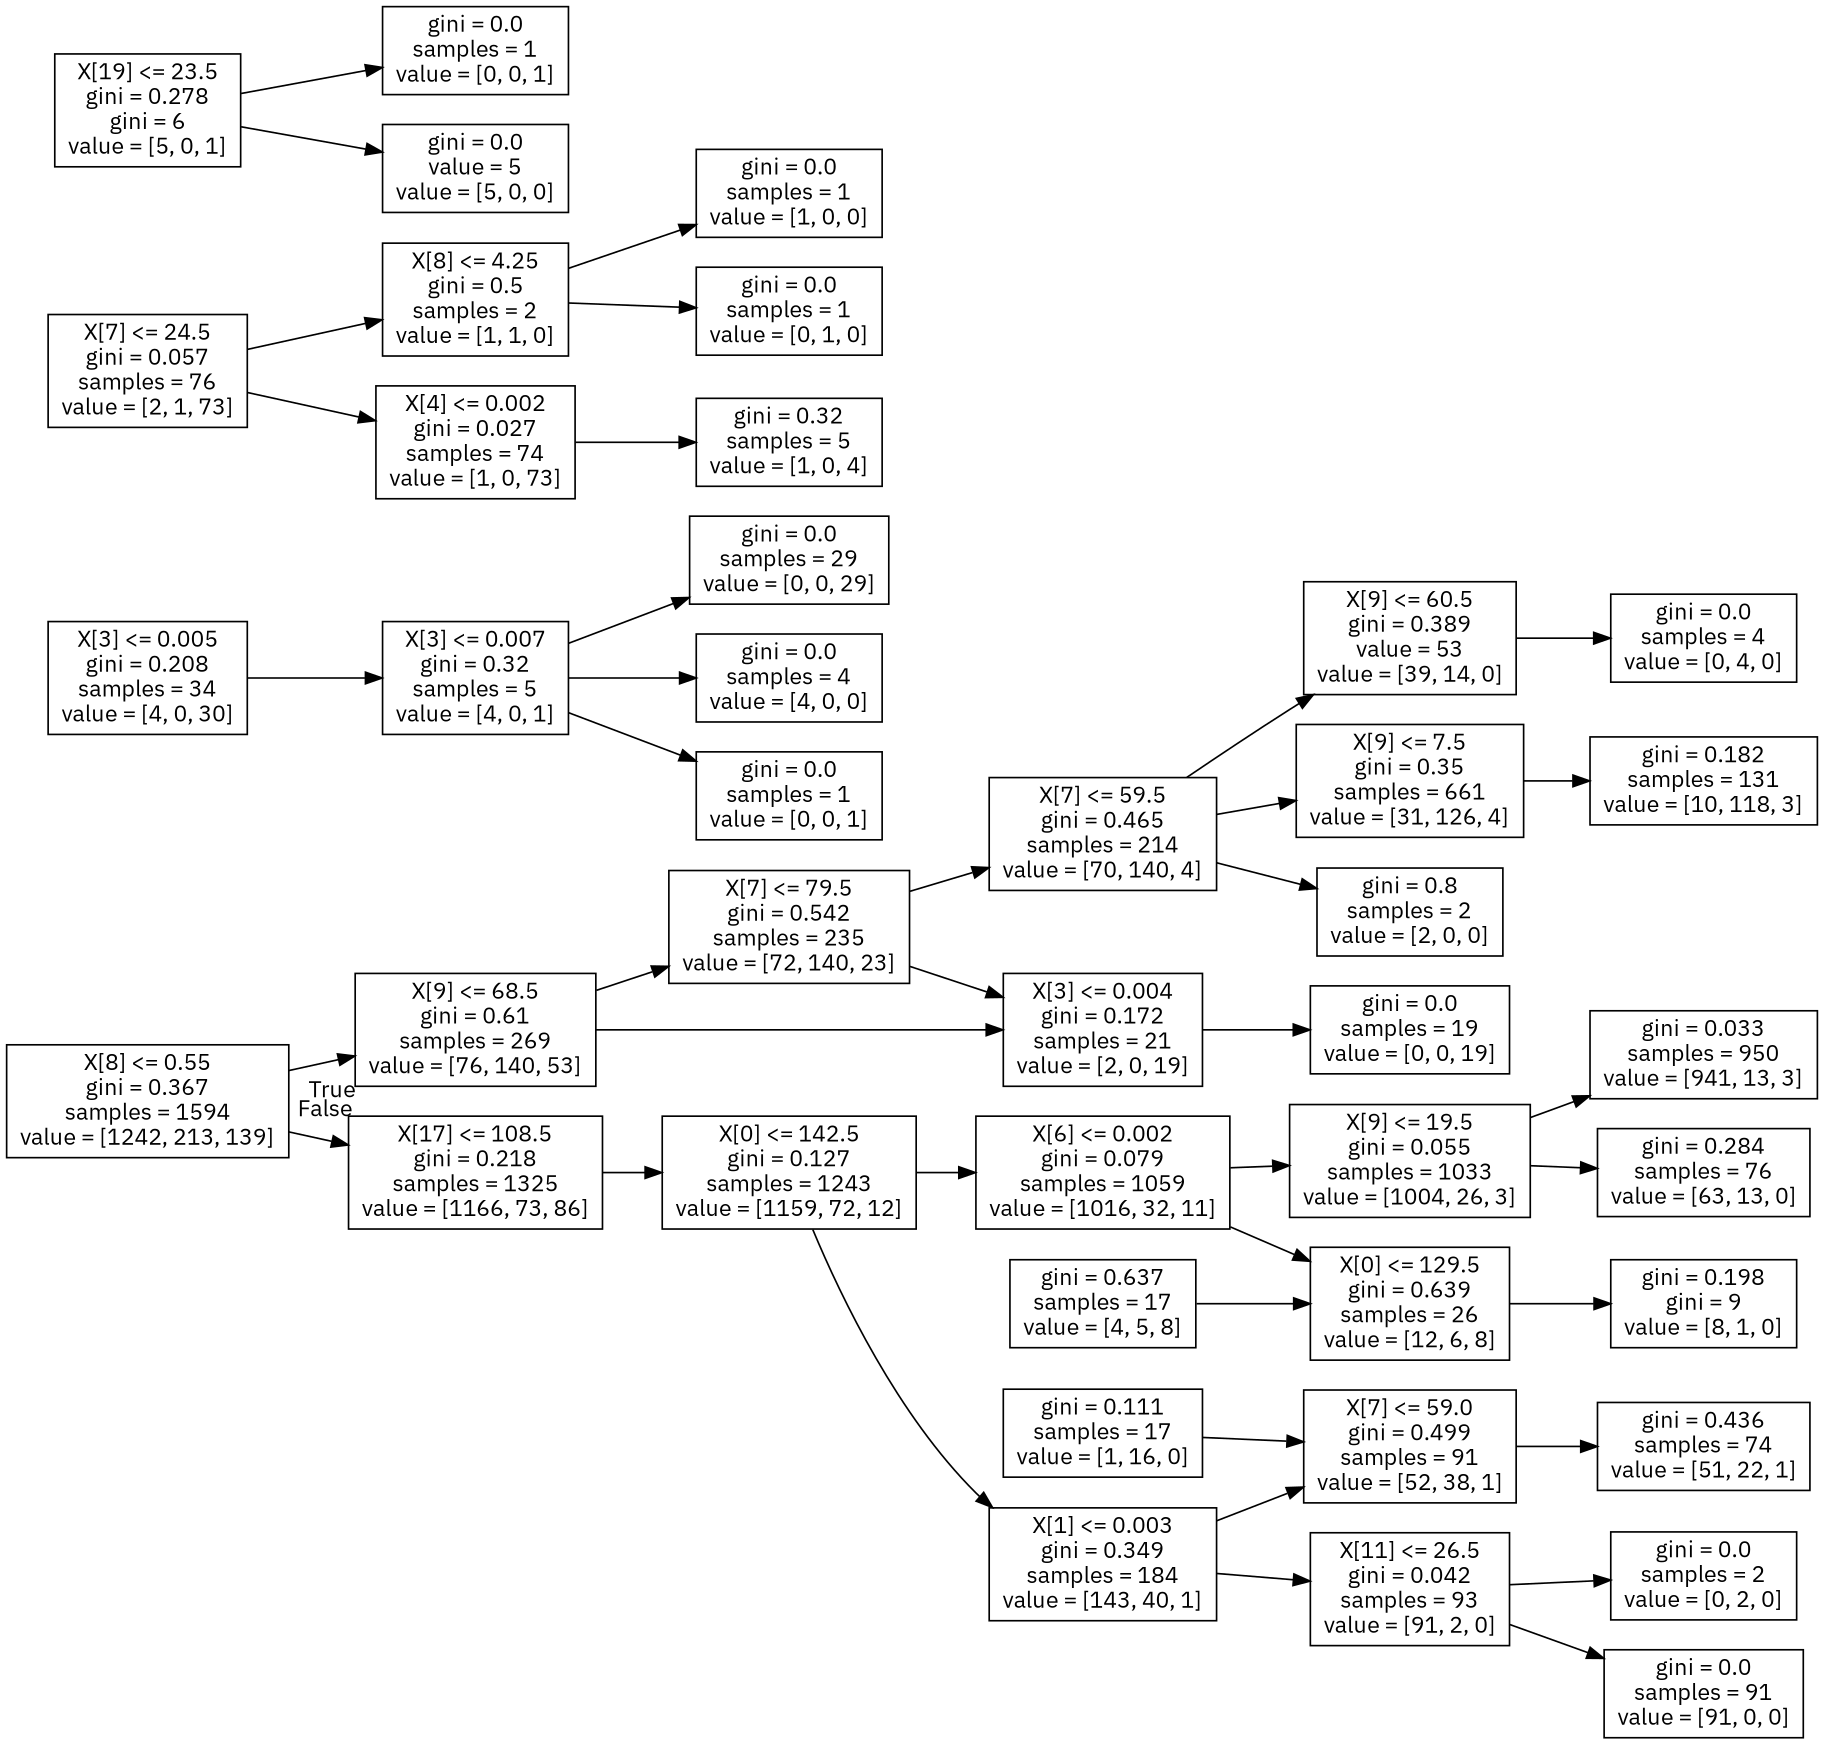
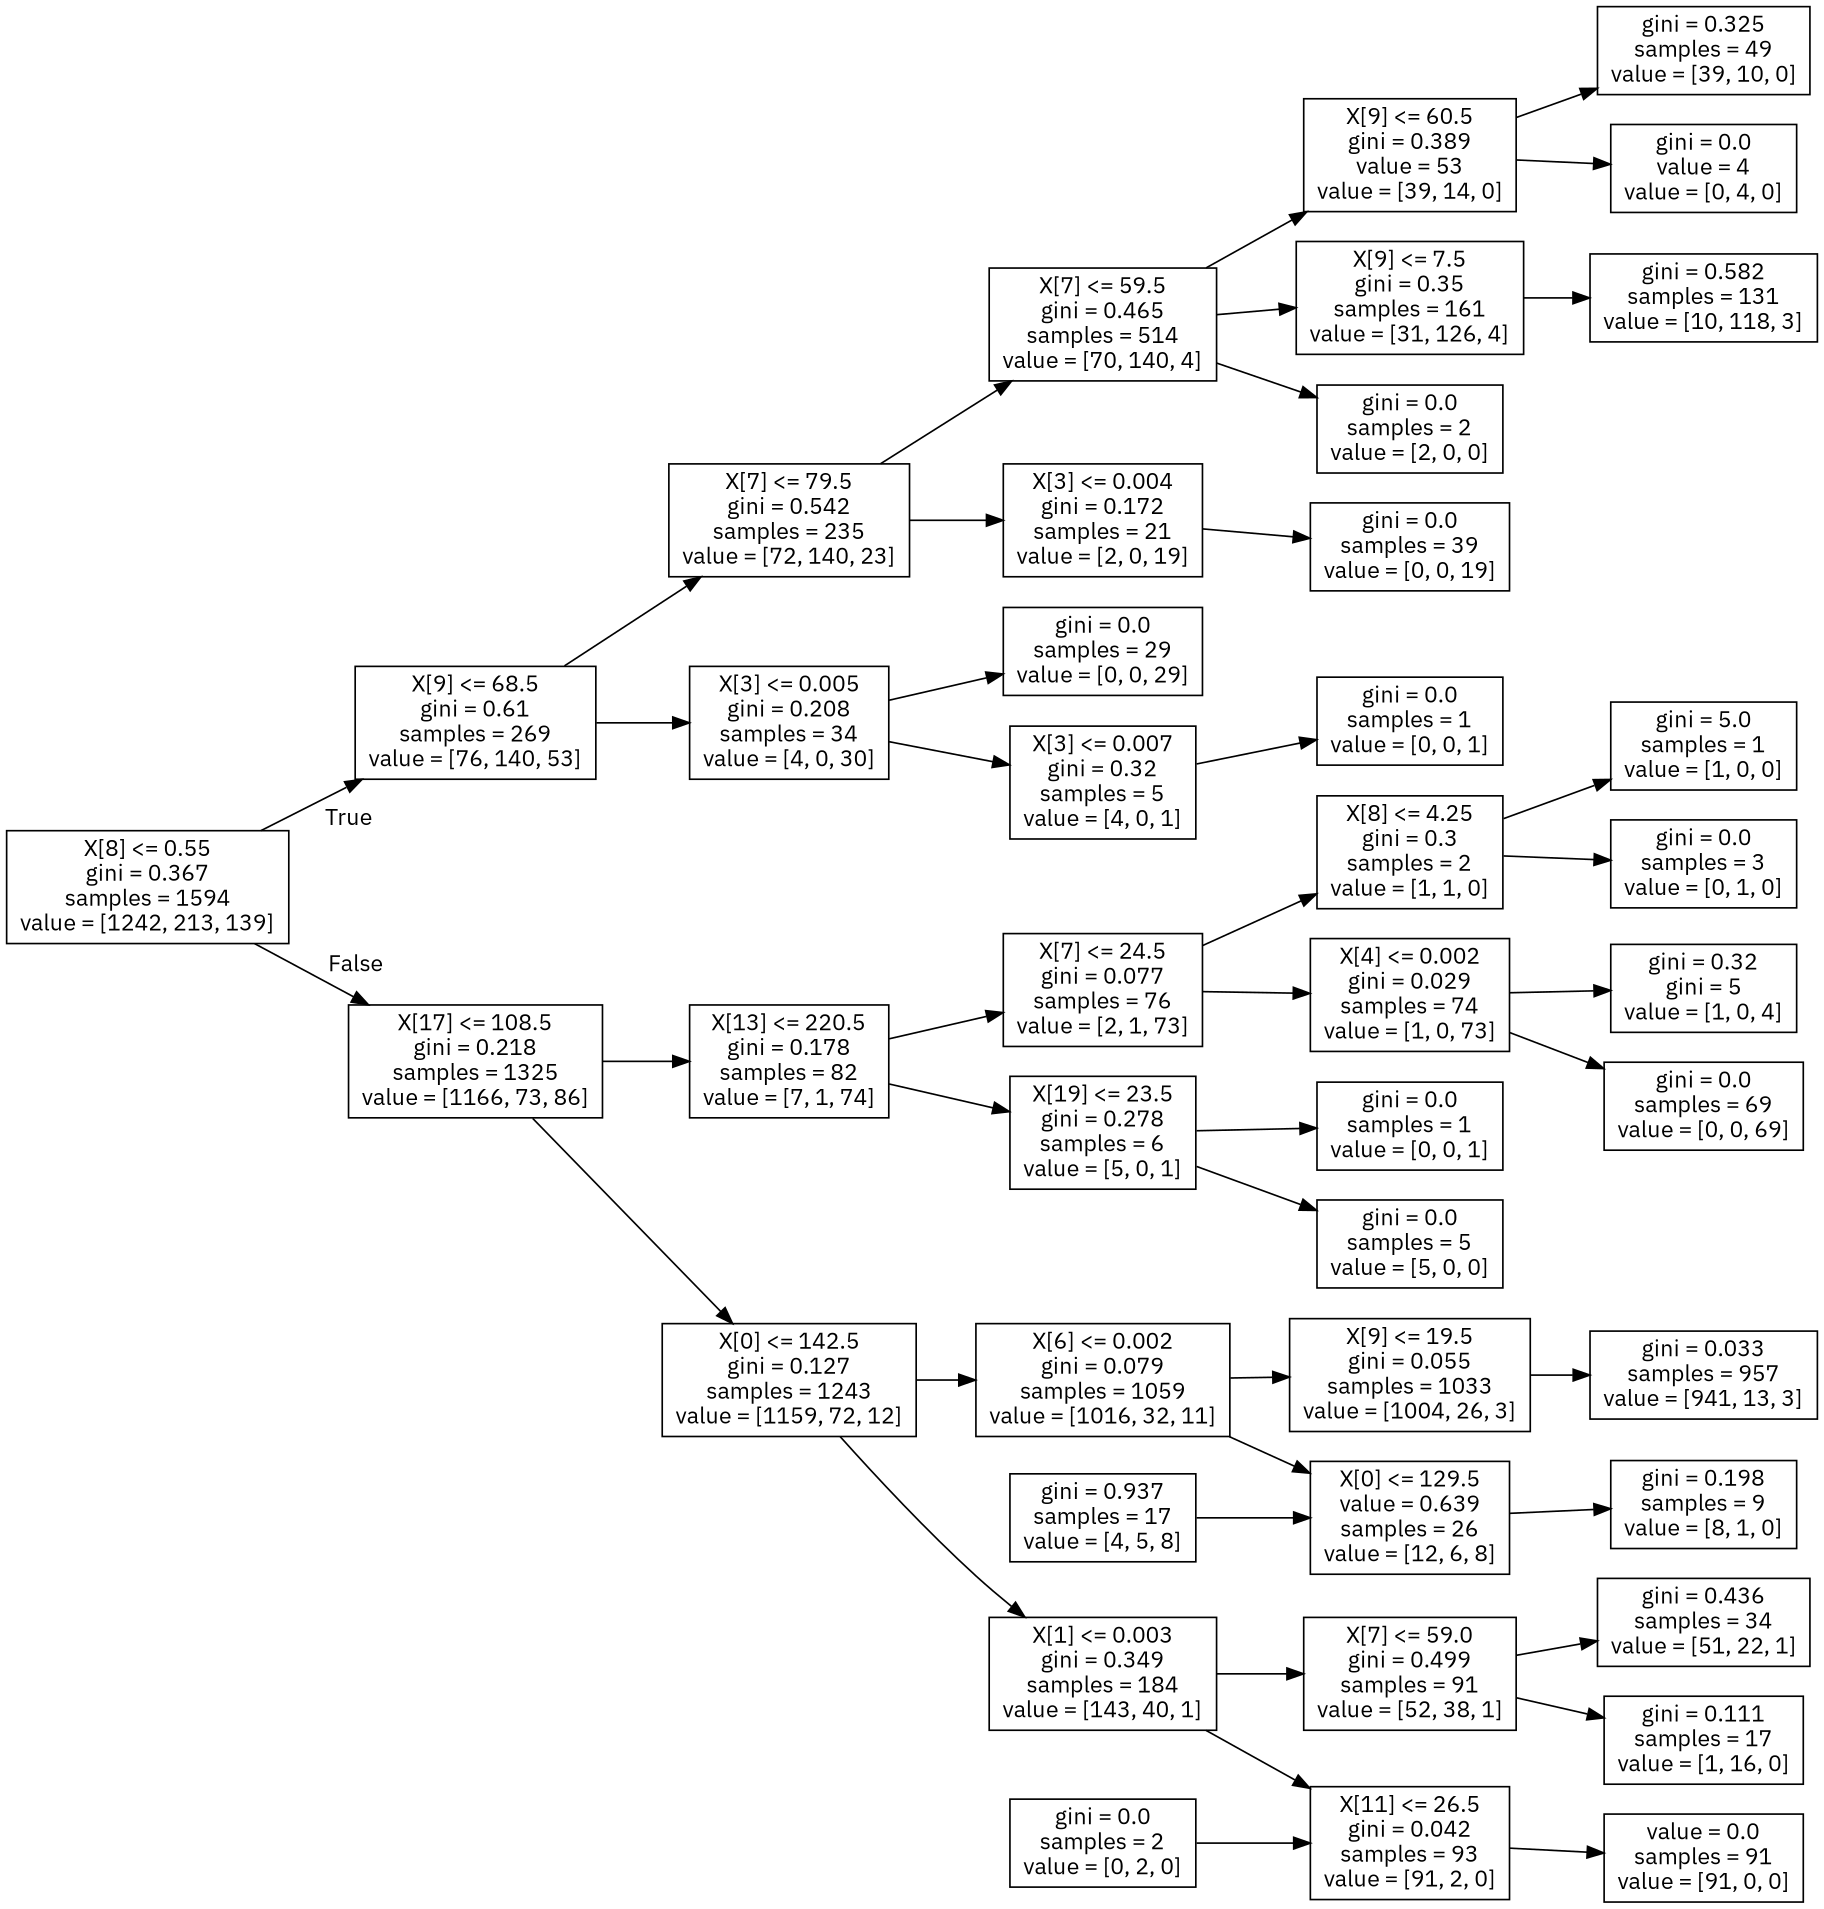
none -> (1704, 51)
(148, 110) -> (1103, 1133)
(476, 168) -> (1410, 1244)
(789, 193) -> (1704, 746)
(476, 300) -> (1410, 852)
(789, 311) -> (1704, 864)
(148, 371) -> (1103, 990)
(476, 442) -> (1410, 995)
(789, 442) -> (1704, 988)
(621, 623) -> (938, 689)
(1704, 638) -> (1704, 168)
(789, 678) -> none
(1410, 781) -> (1410, 298)
(1704, 781) -> (1704, 298)
(1103, 834) -> (1103, 324)
(1410, 912) -> (1410, 429)
(791, 1030) -> (634, 723)
(1410, 1030) -> (1410, 547)
(1704, 1055) -> (1704, 1375)
none -> (789, 1061)
none -> (1704, 1106)
(1704, 1173) -> none
(1103, 1304) -> (1103, 1518)
(1410, 1304) -> (1410, 1518)
(1704, 1304) -> (1704, 1505)
(1245, 1439) -> (1552, 1706)
(1704, 1446) -> (1704, 1622)
(1552, 1583) -> (1245, 1843)
(1704, 1694) -> (1704, 1858)
